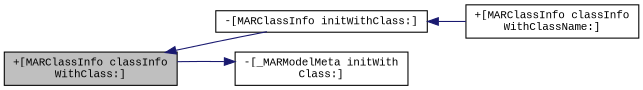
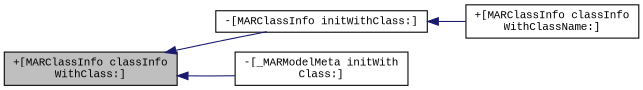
(201, 61) -> (212, 76)
